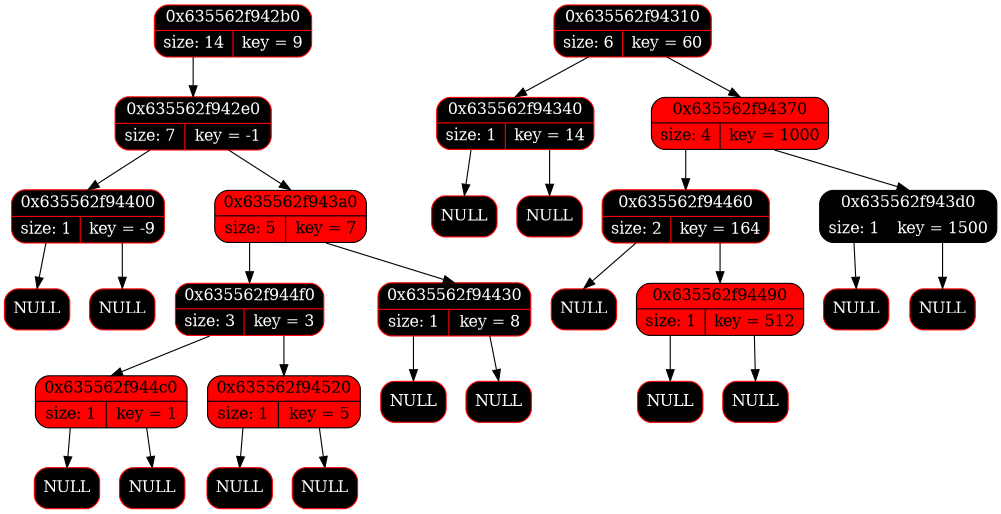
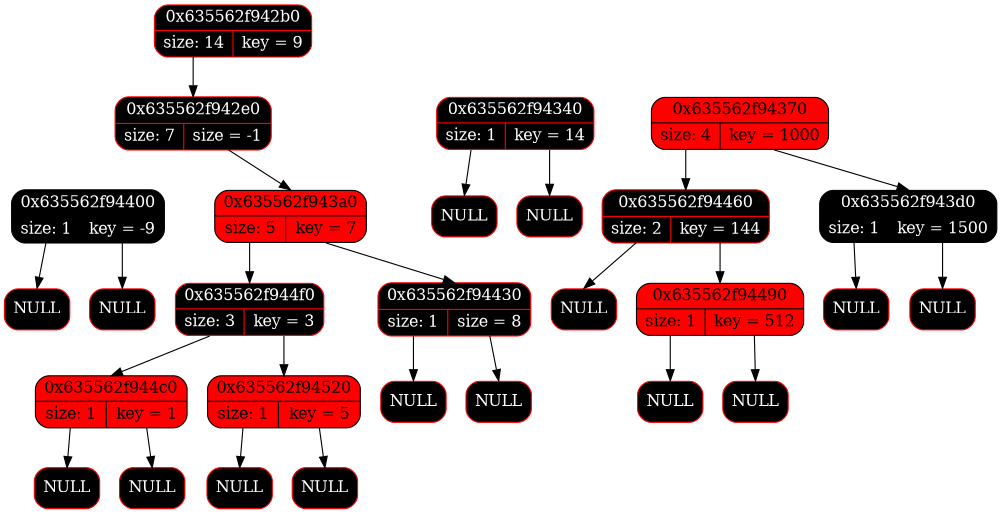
(633, 31) -> none
(228, 136) -> (227, 136)
(124, 167) -> none
(88, 216) -> (88, 216)
(720, 229) -> (720, 229)
(490, 322) -> (489, 322)
